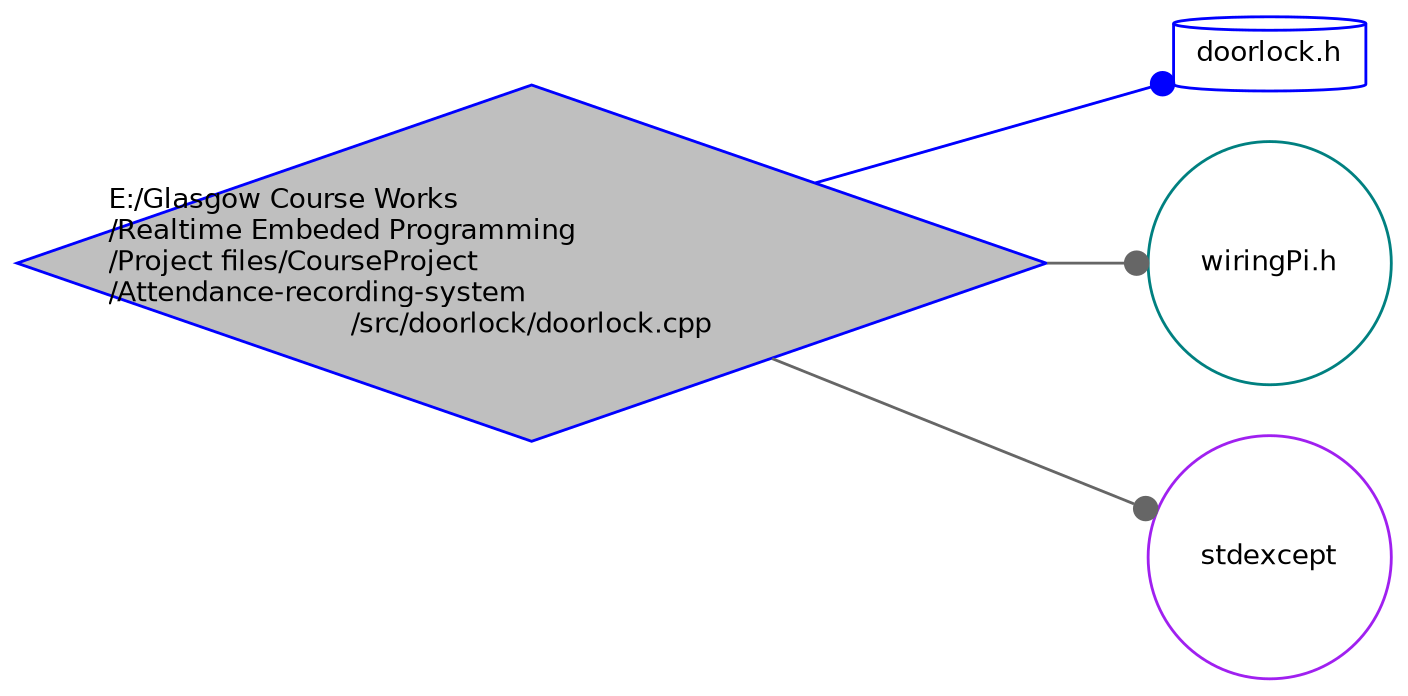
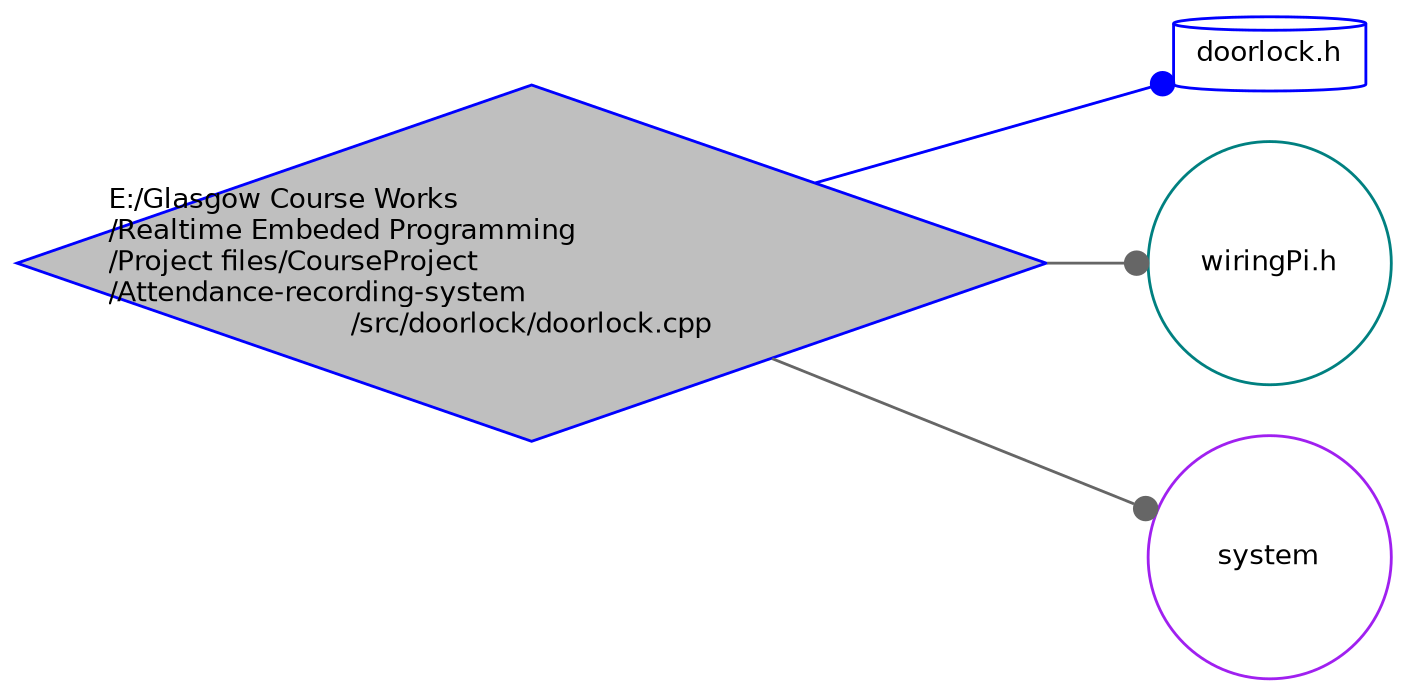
(1270, 557) -> (1270, 557)
